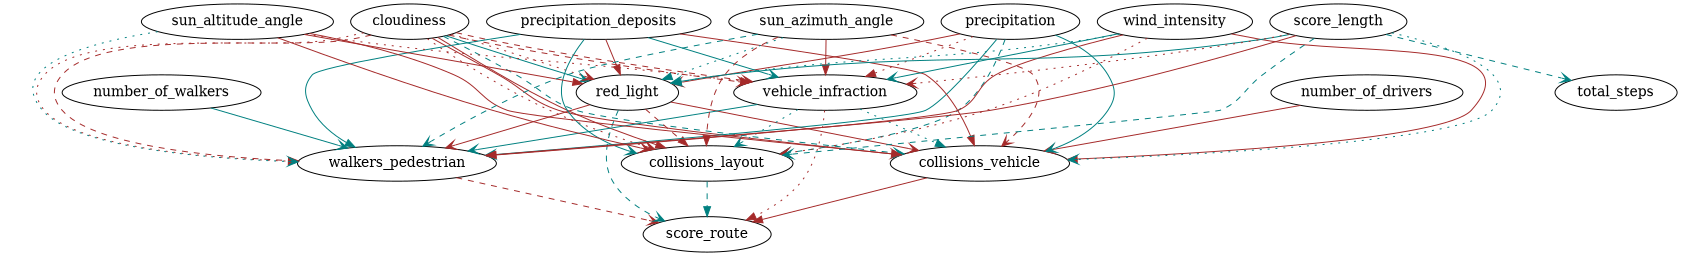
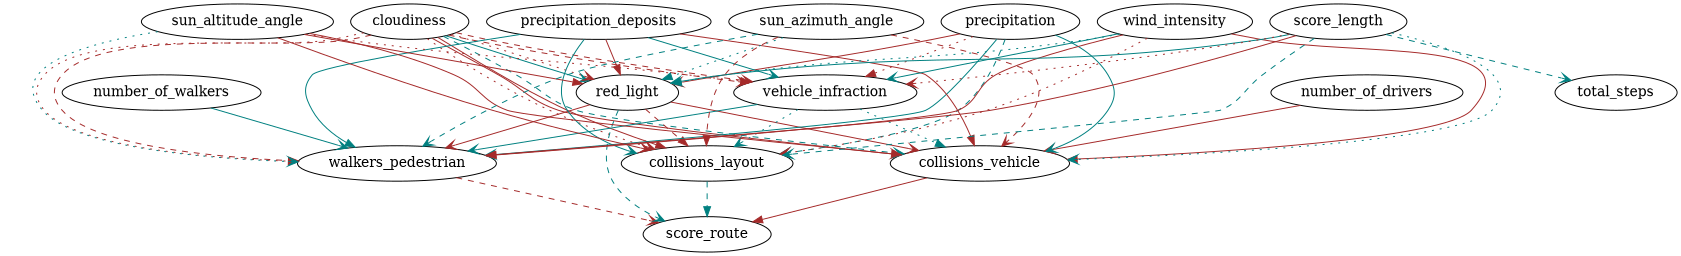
(826, 49) -> none
(806, 174) -> none
